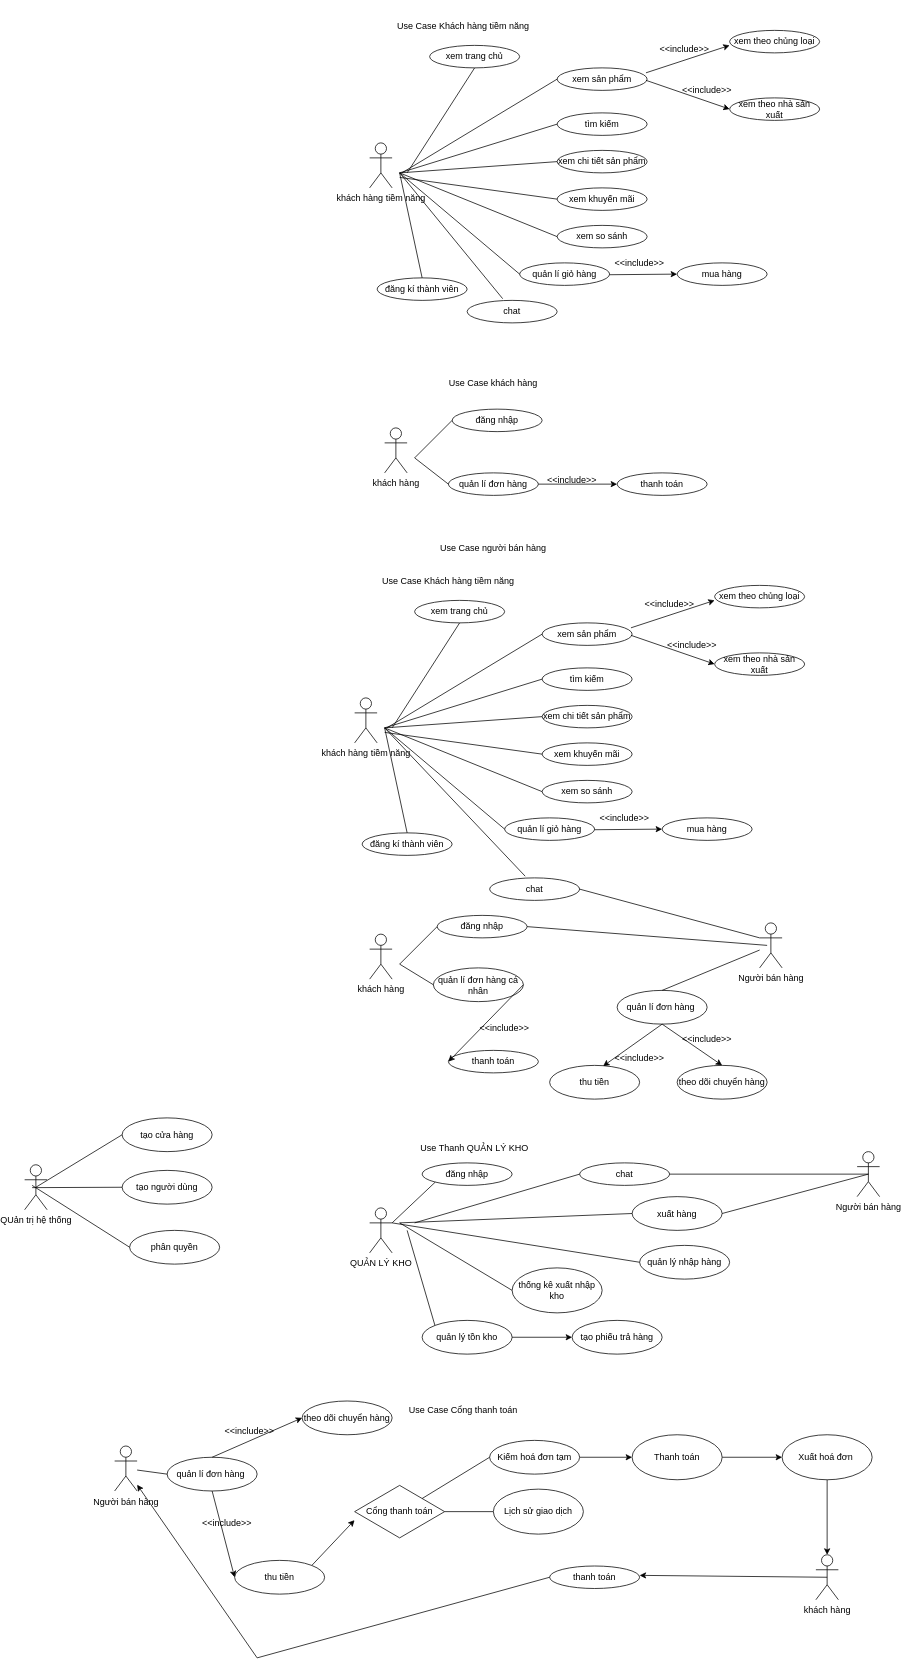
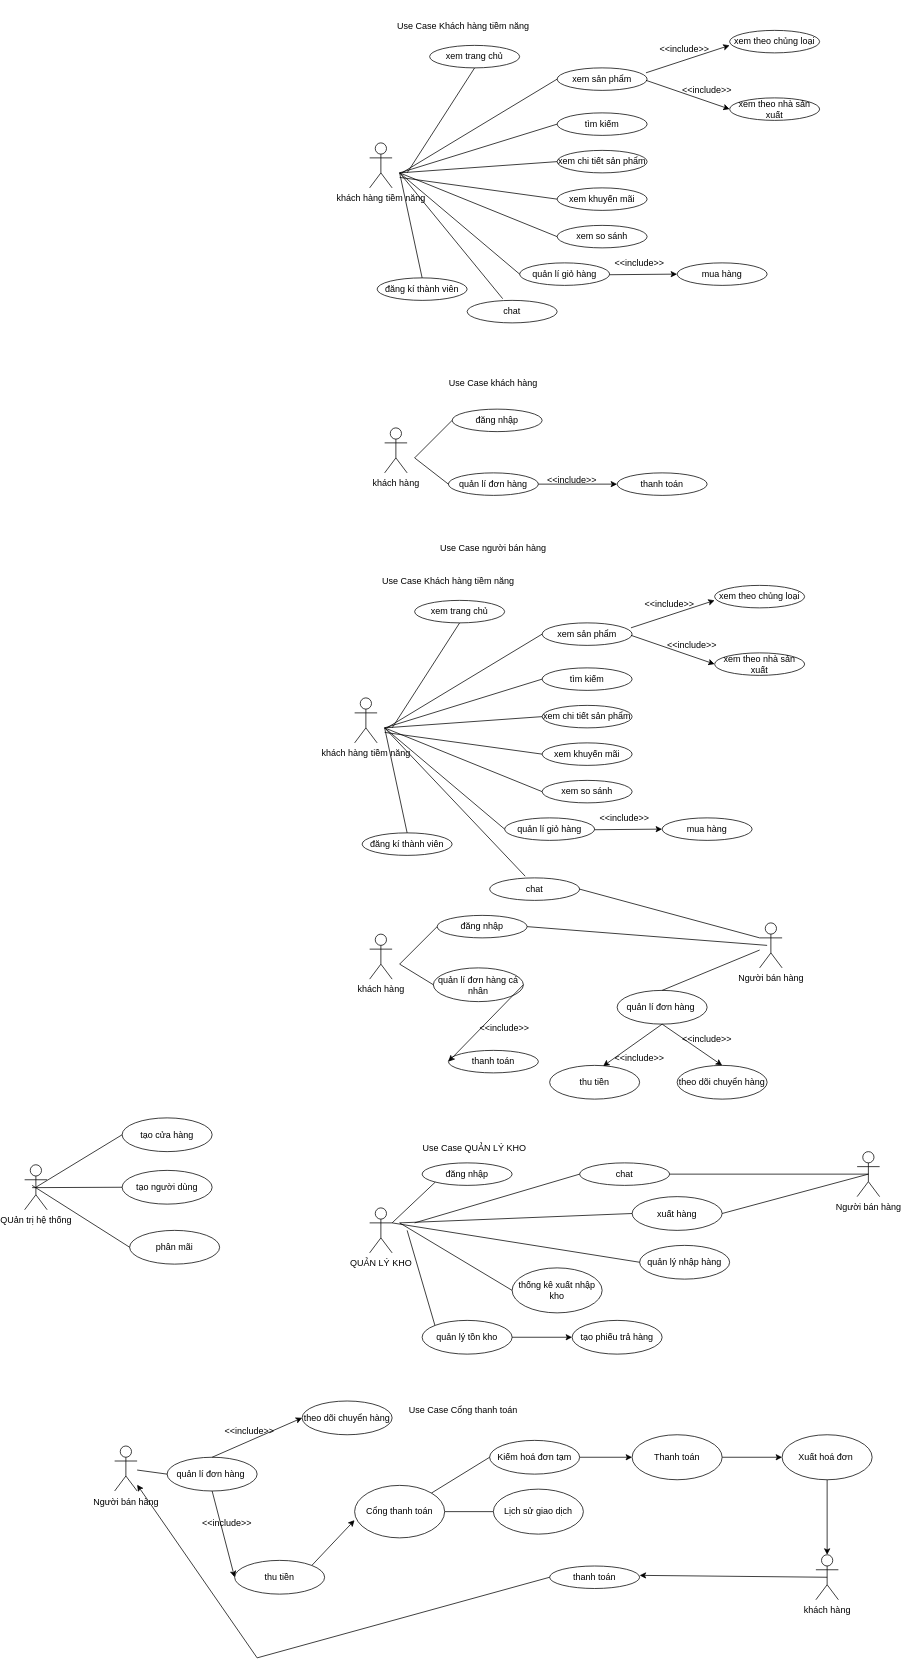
(474, 1148) -> (474, 1148)
(174, 1248) -> (174, 1248)
(399, 1512) -> (399, 1512)
